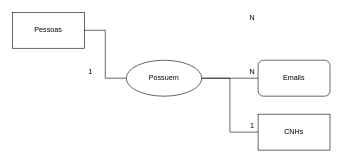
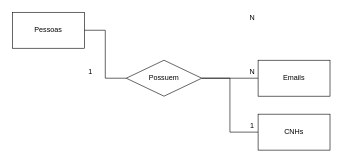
(164, 78) -> (164, 78)
(294, 78) -> (294, 78)
